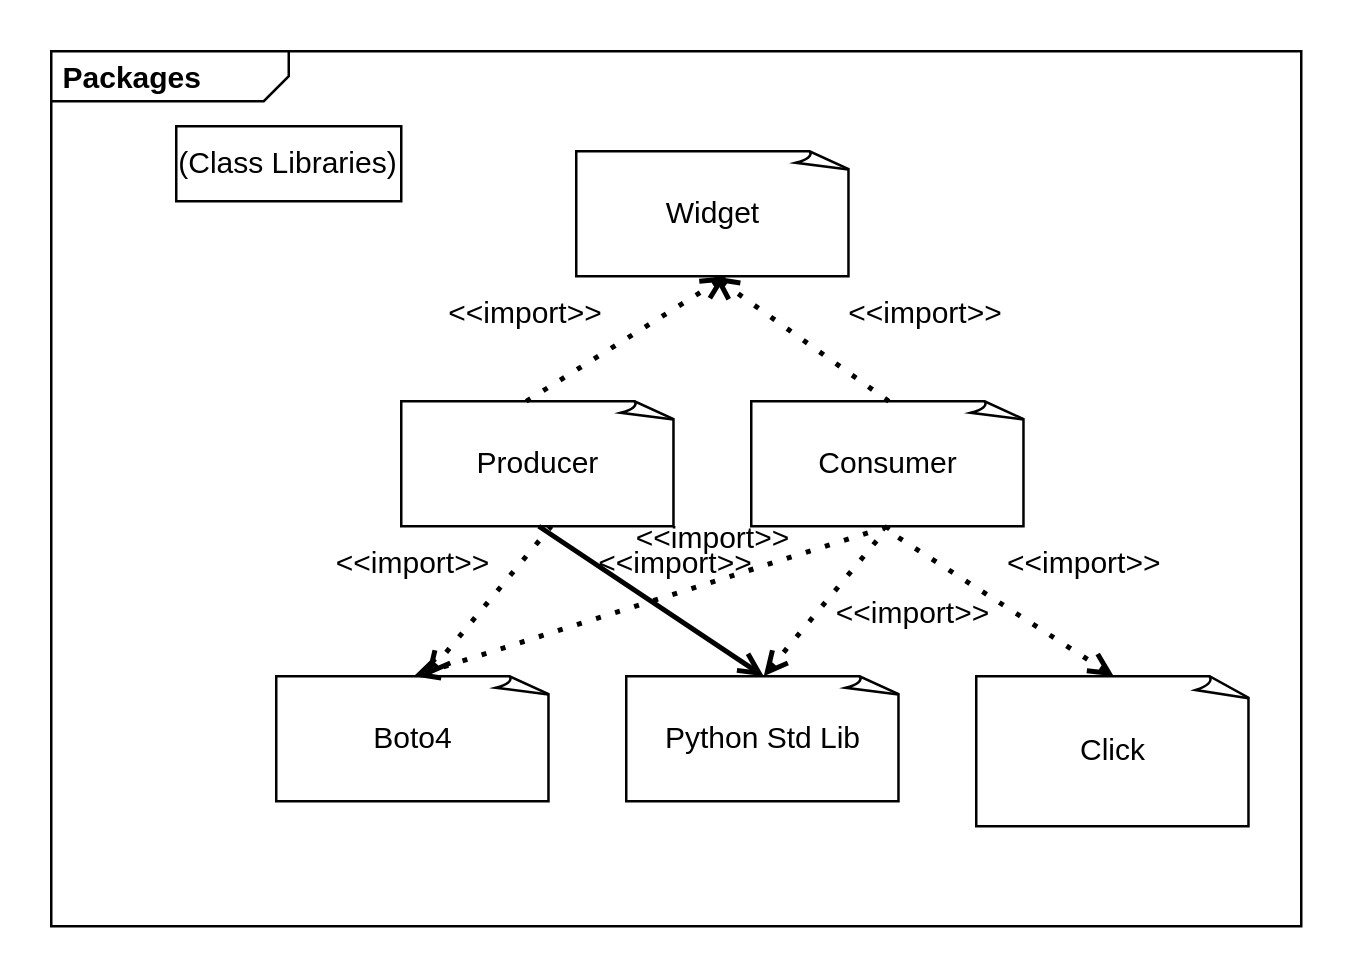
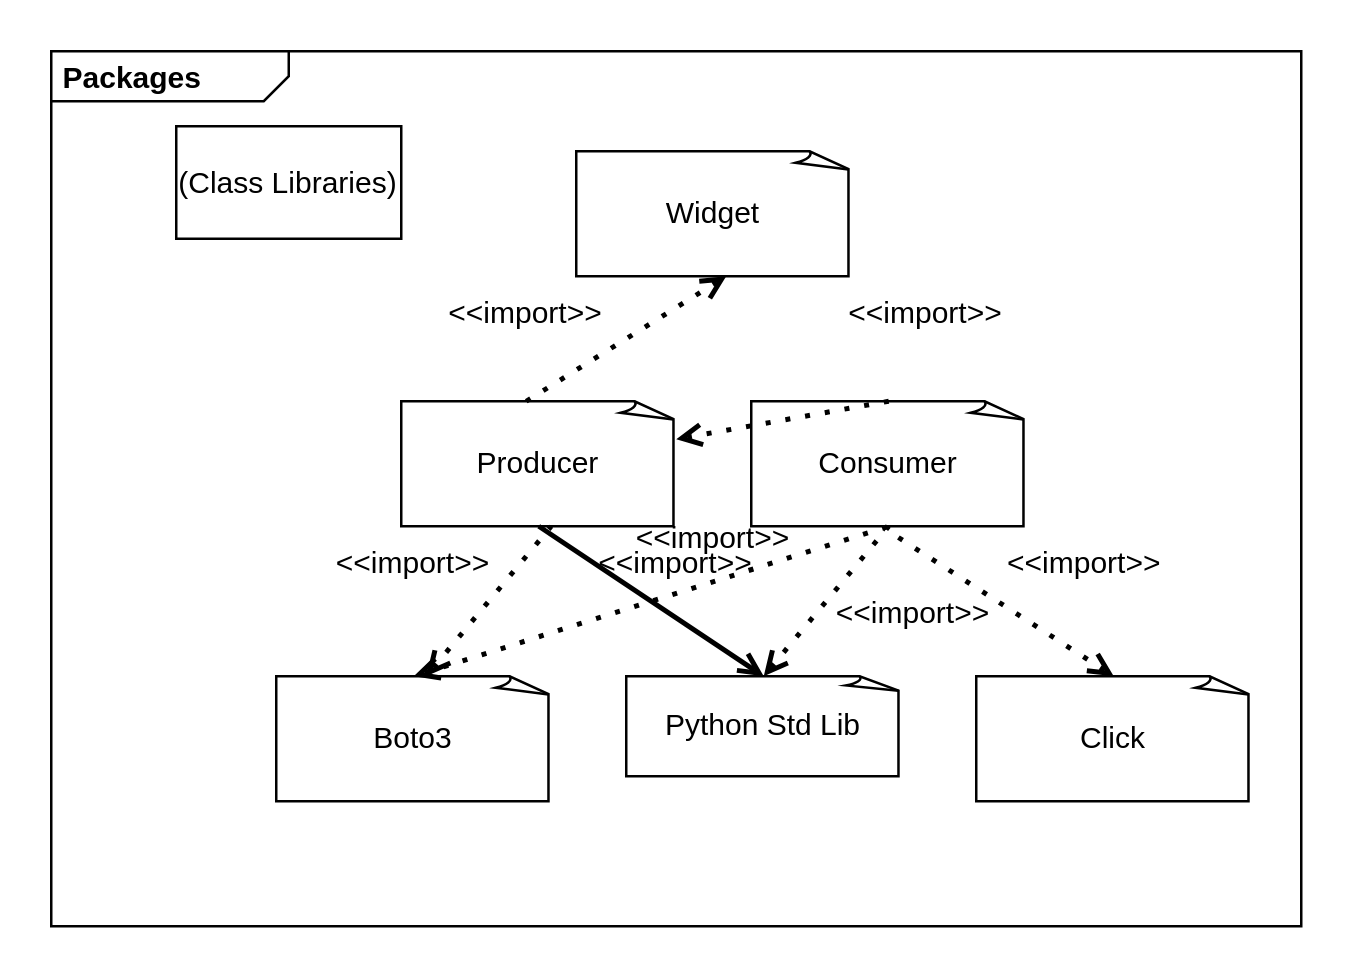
(289, 164) -> (289, 183)
(870, 388) -> (847, 409)
(414, 739) -> (414, 739)
(764, 739) -> (764, 726)
(1114, 751) -> (1114, 739)
